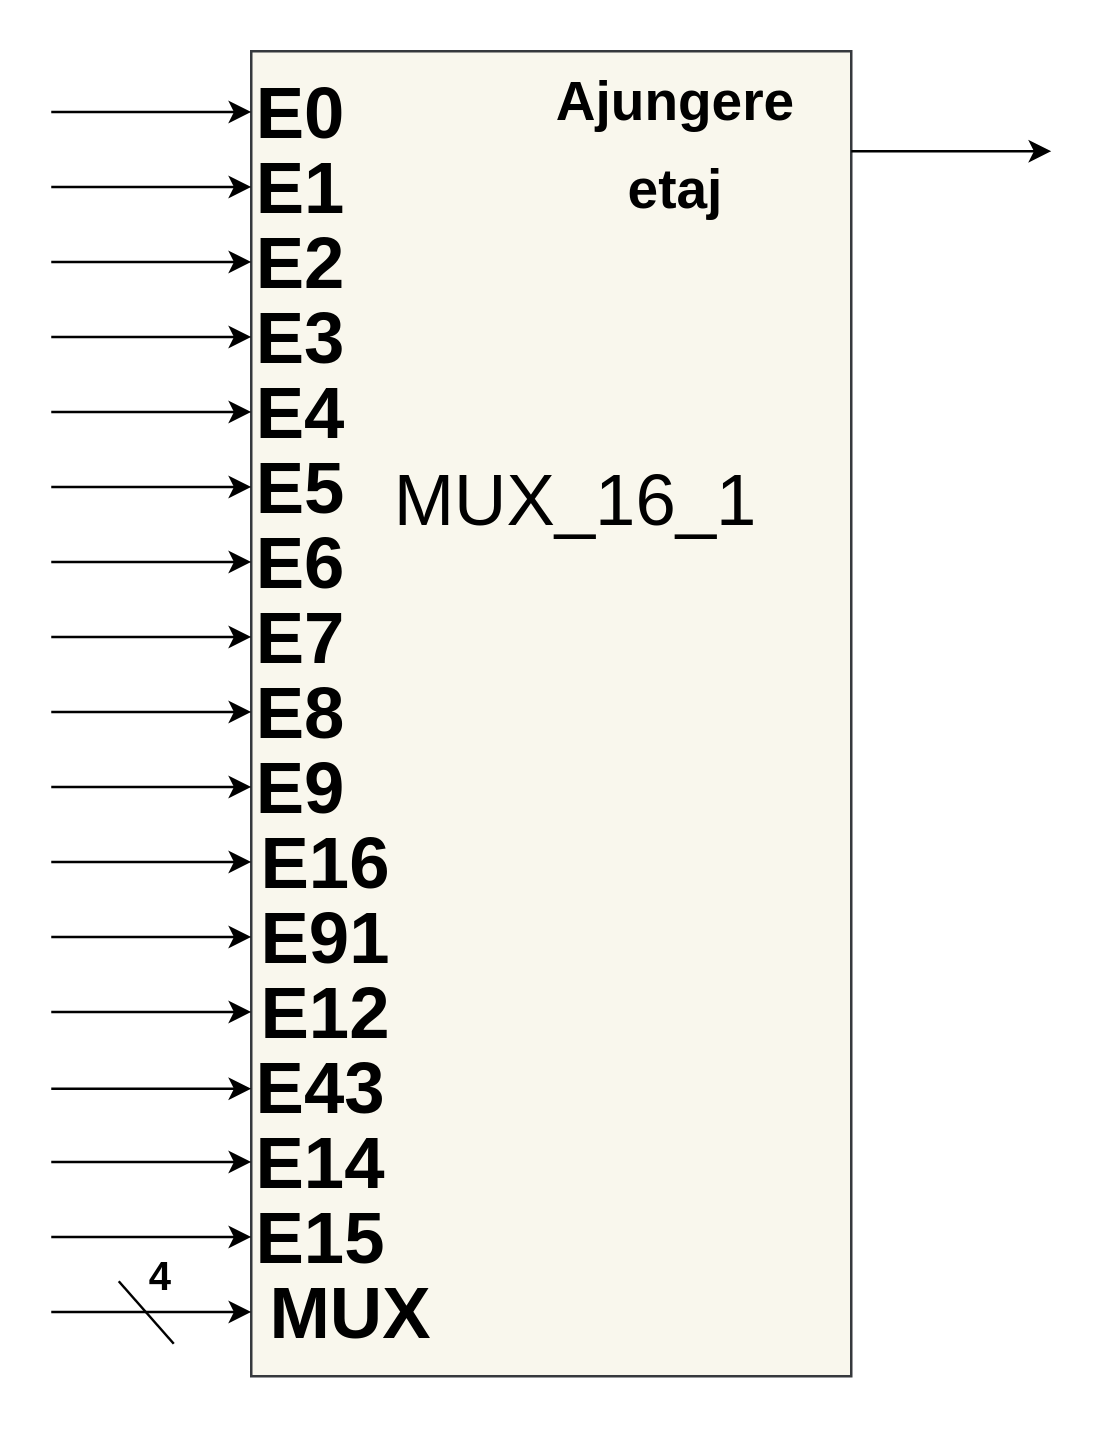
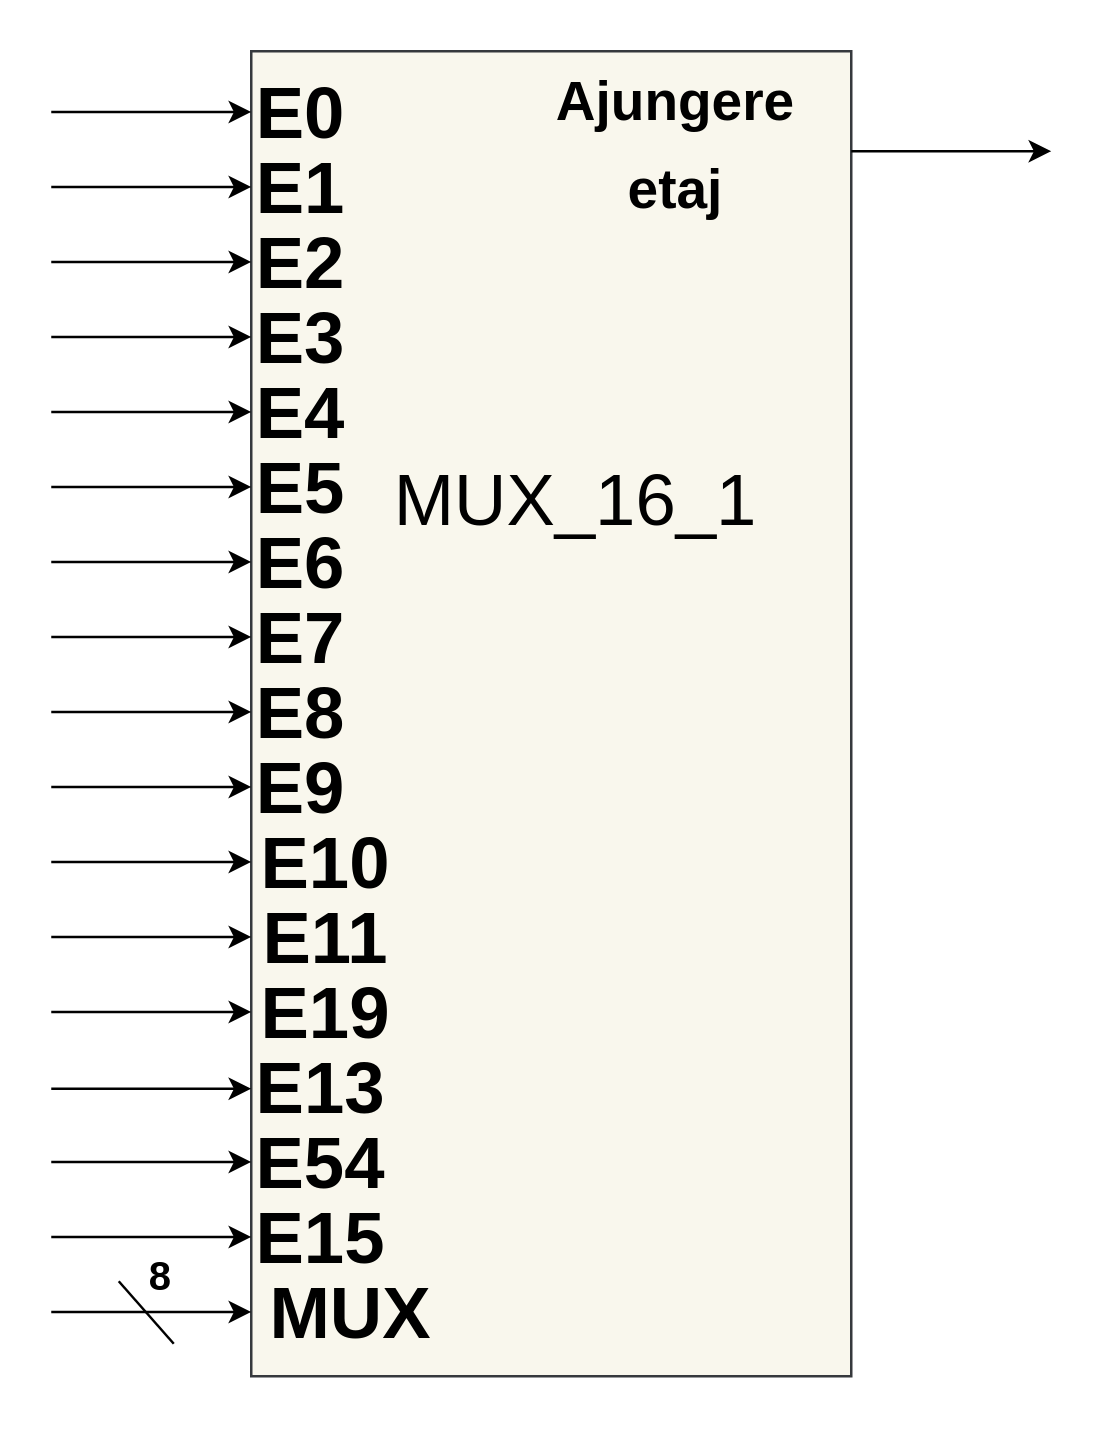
(326, 864) -> (326, 864)
(326, 939) -> (326, 939)
(326, 1014) -> (326, 1014)
(311, 1089) -> (311, 1089)
(321, 1164) -> (321, 1164)
(161, 1276) -> (161, 1276)
